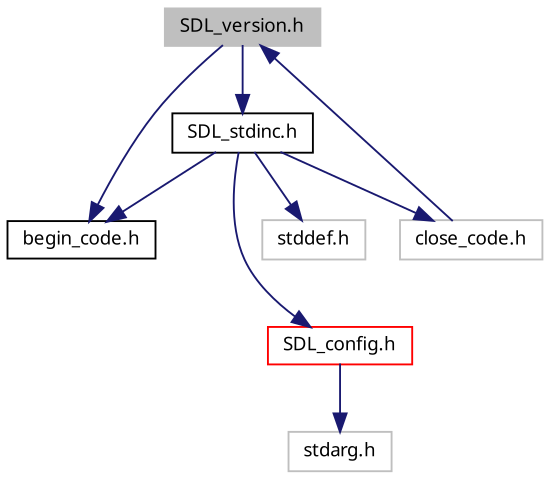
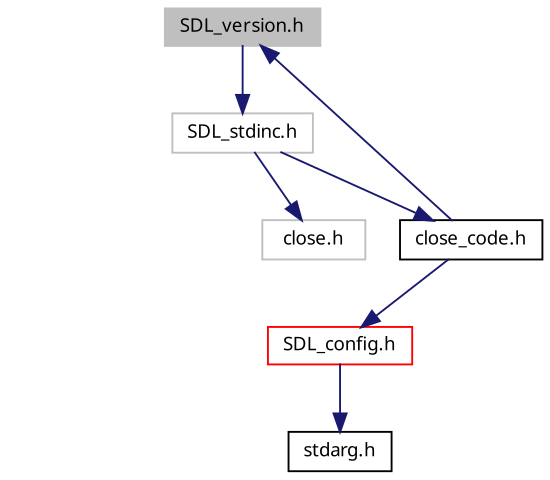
(243, 133) -> (243, 133)
(82, 240) -> none
(314, 240) -> (314, 240)
(471, 240) -> (471, 240)
(239, 244) -> (413, 287)
(340, 452) -> (340, 452)
